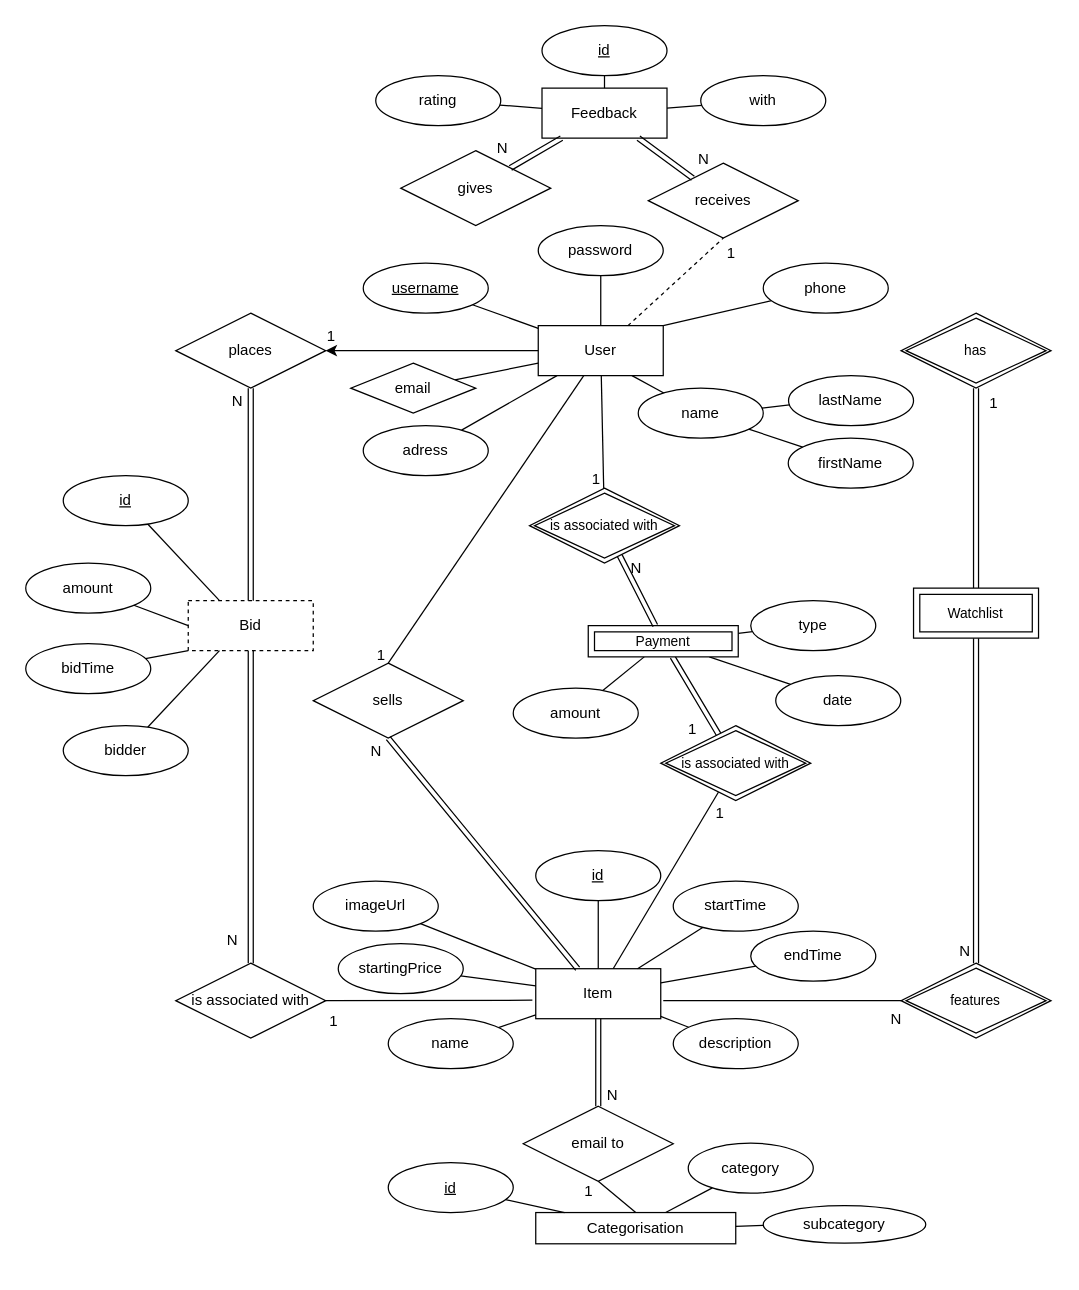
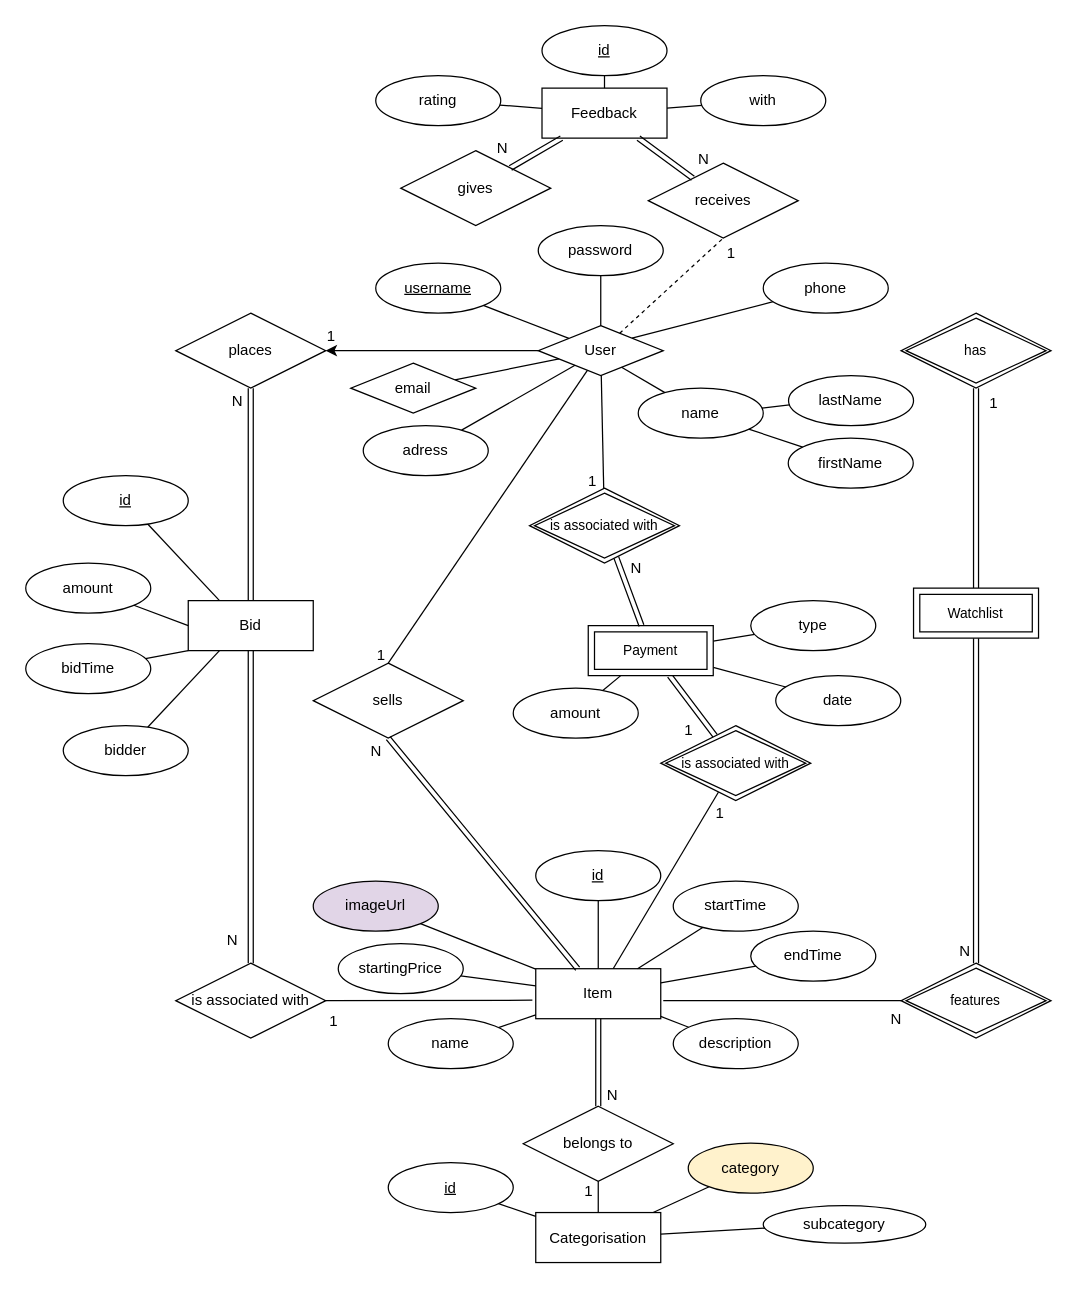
(426, 288) -> (438, 288)
(601, 351) -> (601, 351)
(251, 626) -> (251, 626)
(663, 641) -> (651, 651)
(376, 906) -> (376, 906)
(598, 1143) -> (598, 1143)
(751, 1168) -> (751, 1168)
(636, 1228) -> (598, 1238)
